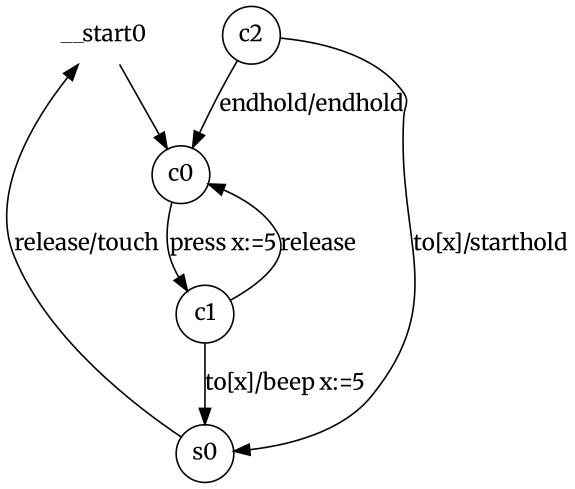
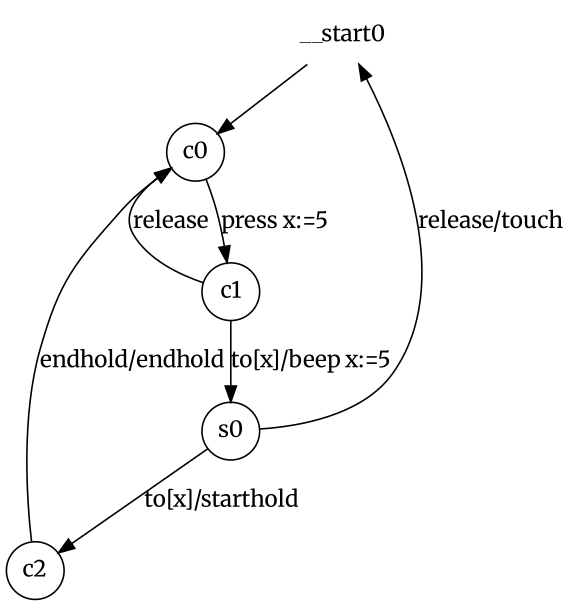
(413, 248) -> (140, 496)
